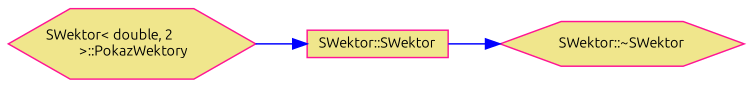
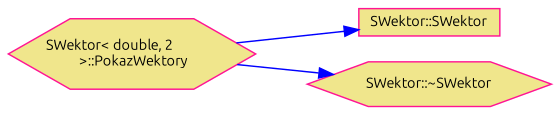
(467, 44) -> (278, 69)
